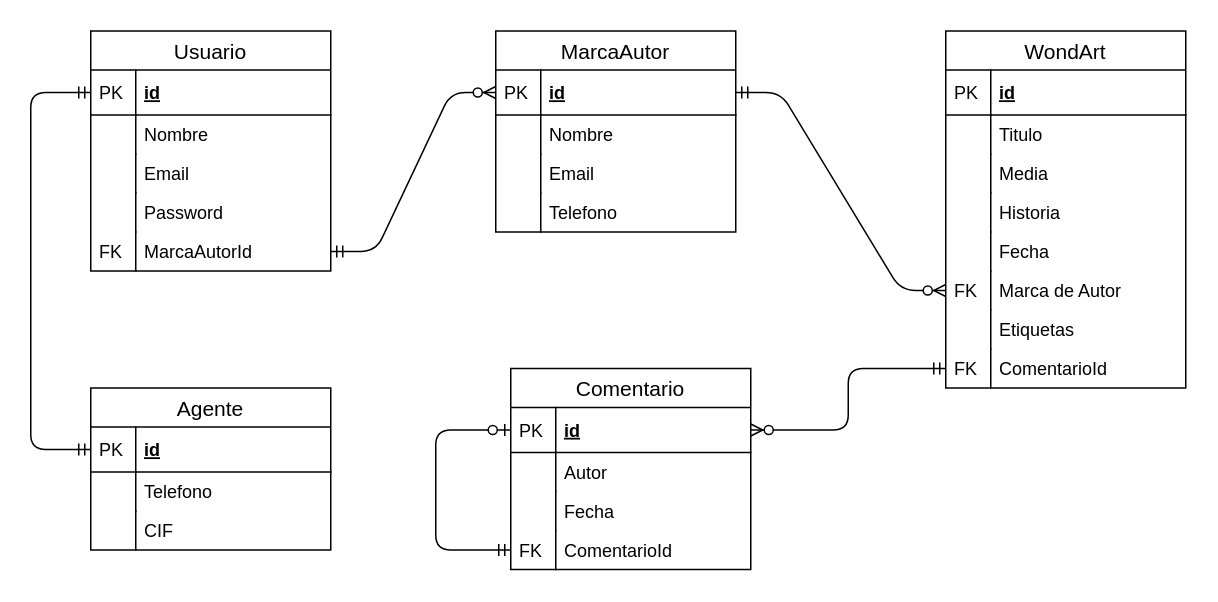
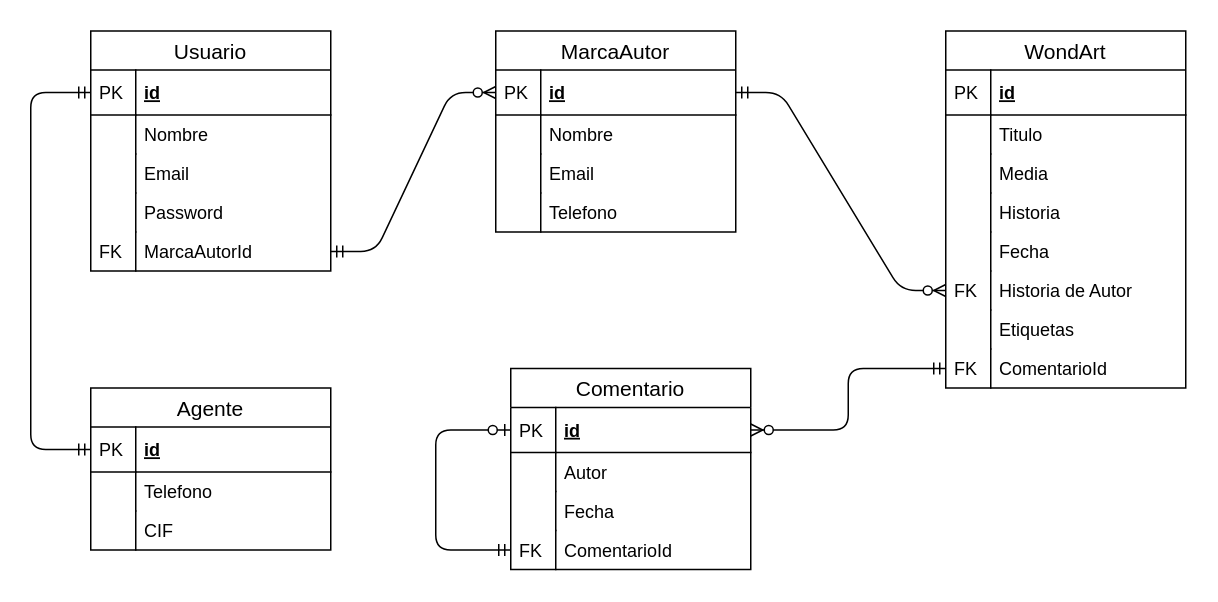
(1065, 291) -> (1075, 291)
